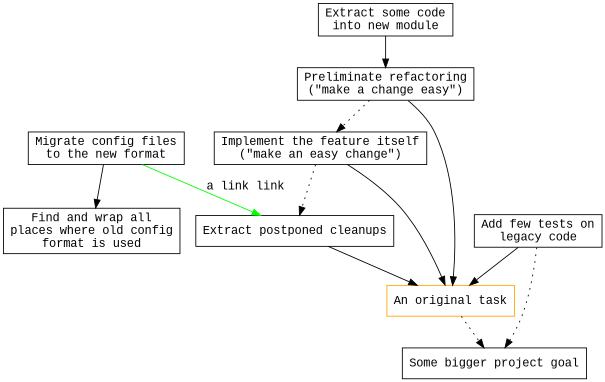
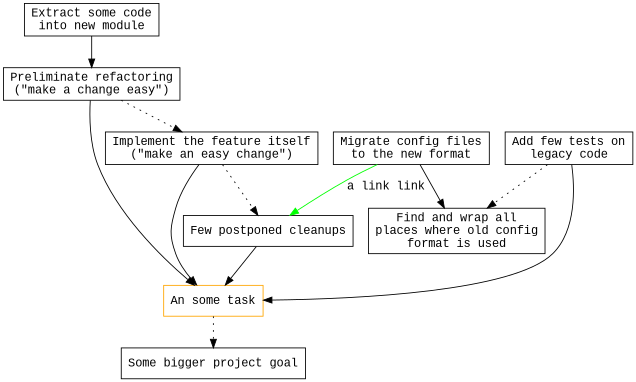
(295, 231) -> (268, 231)
(528, 296) -> (521, 184)
(451, 301) -> (213, 301)
